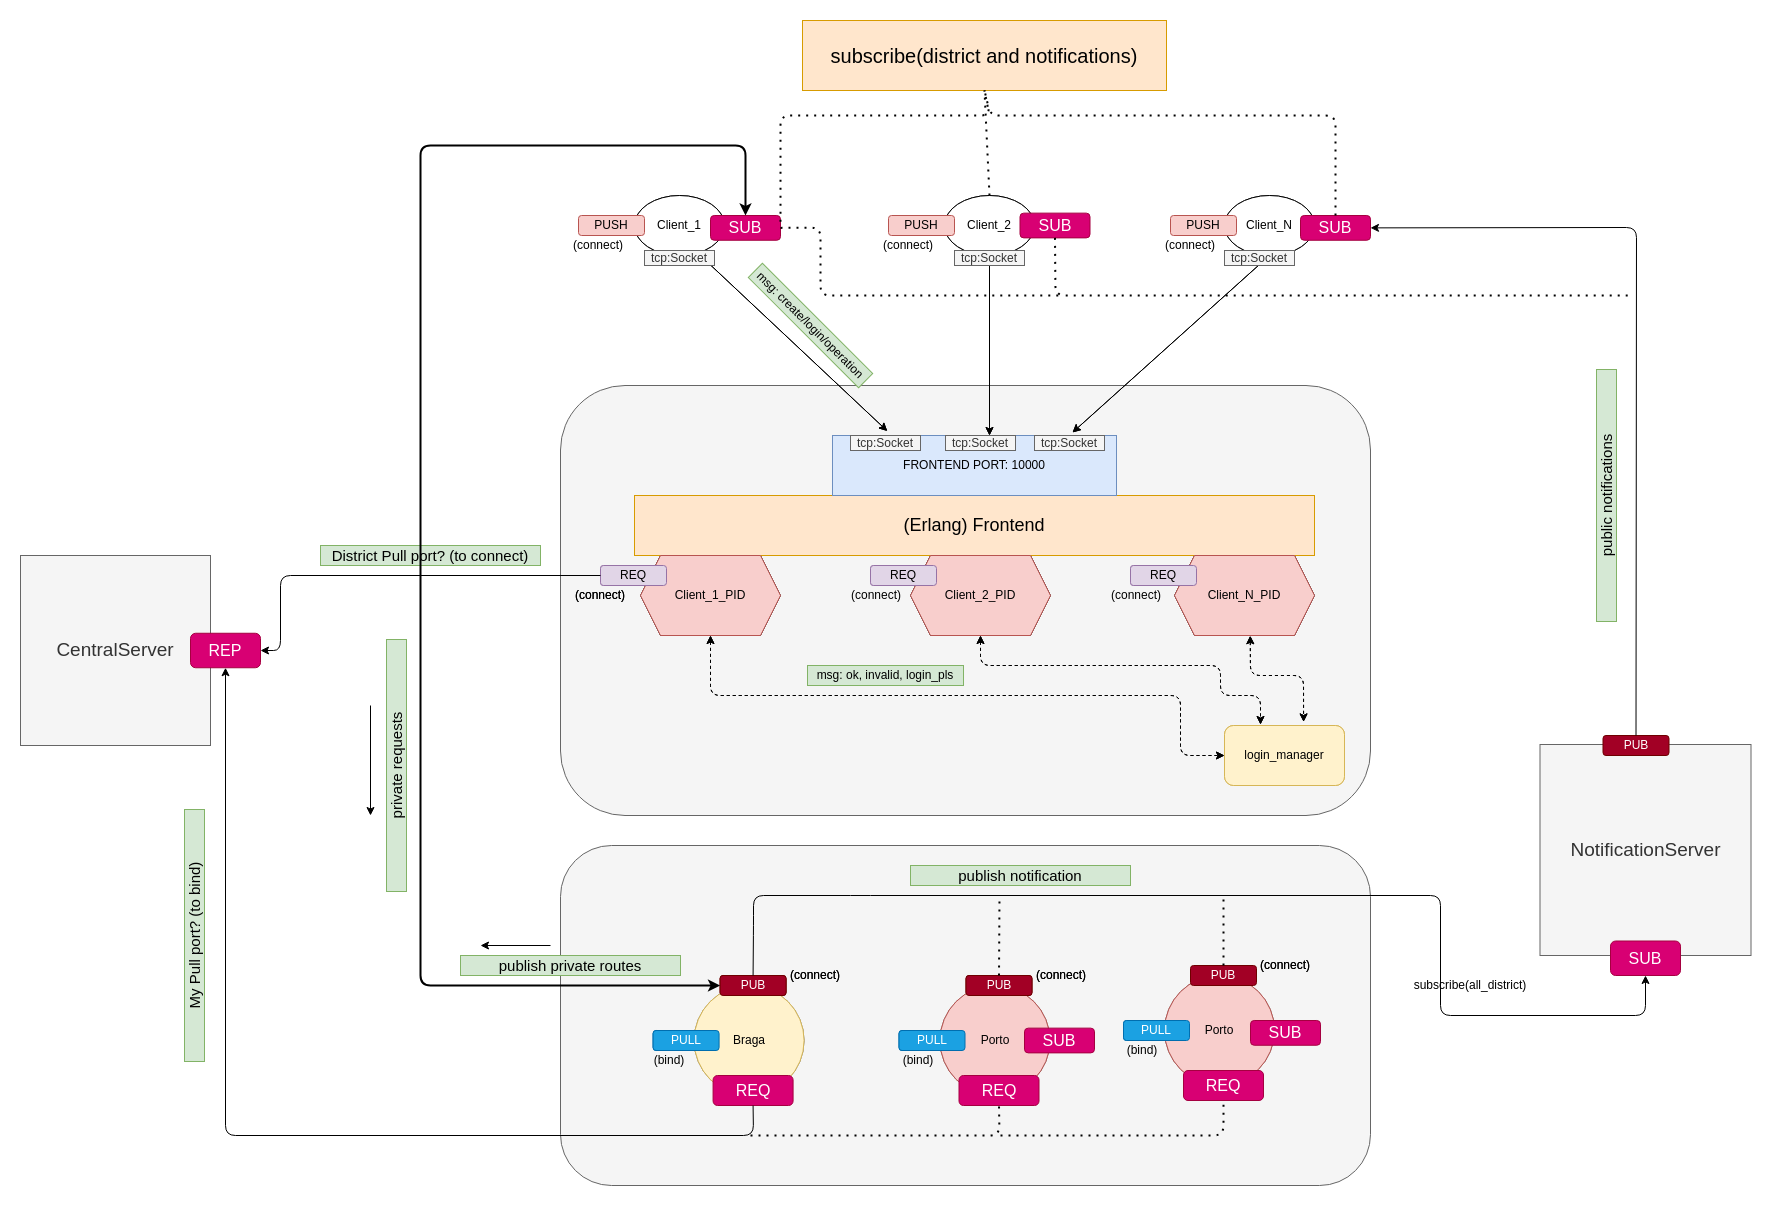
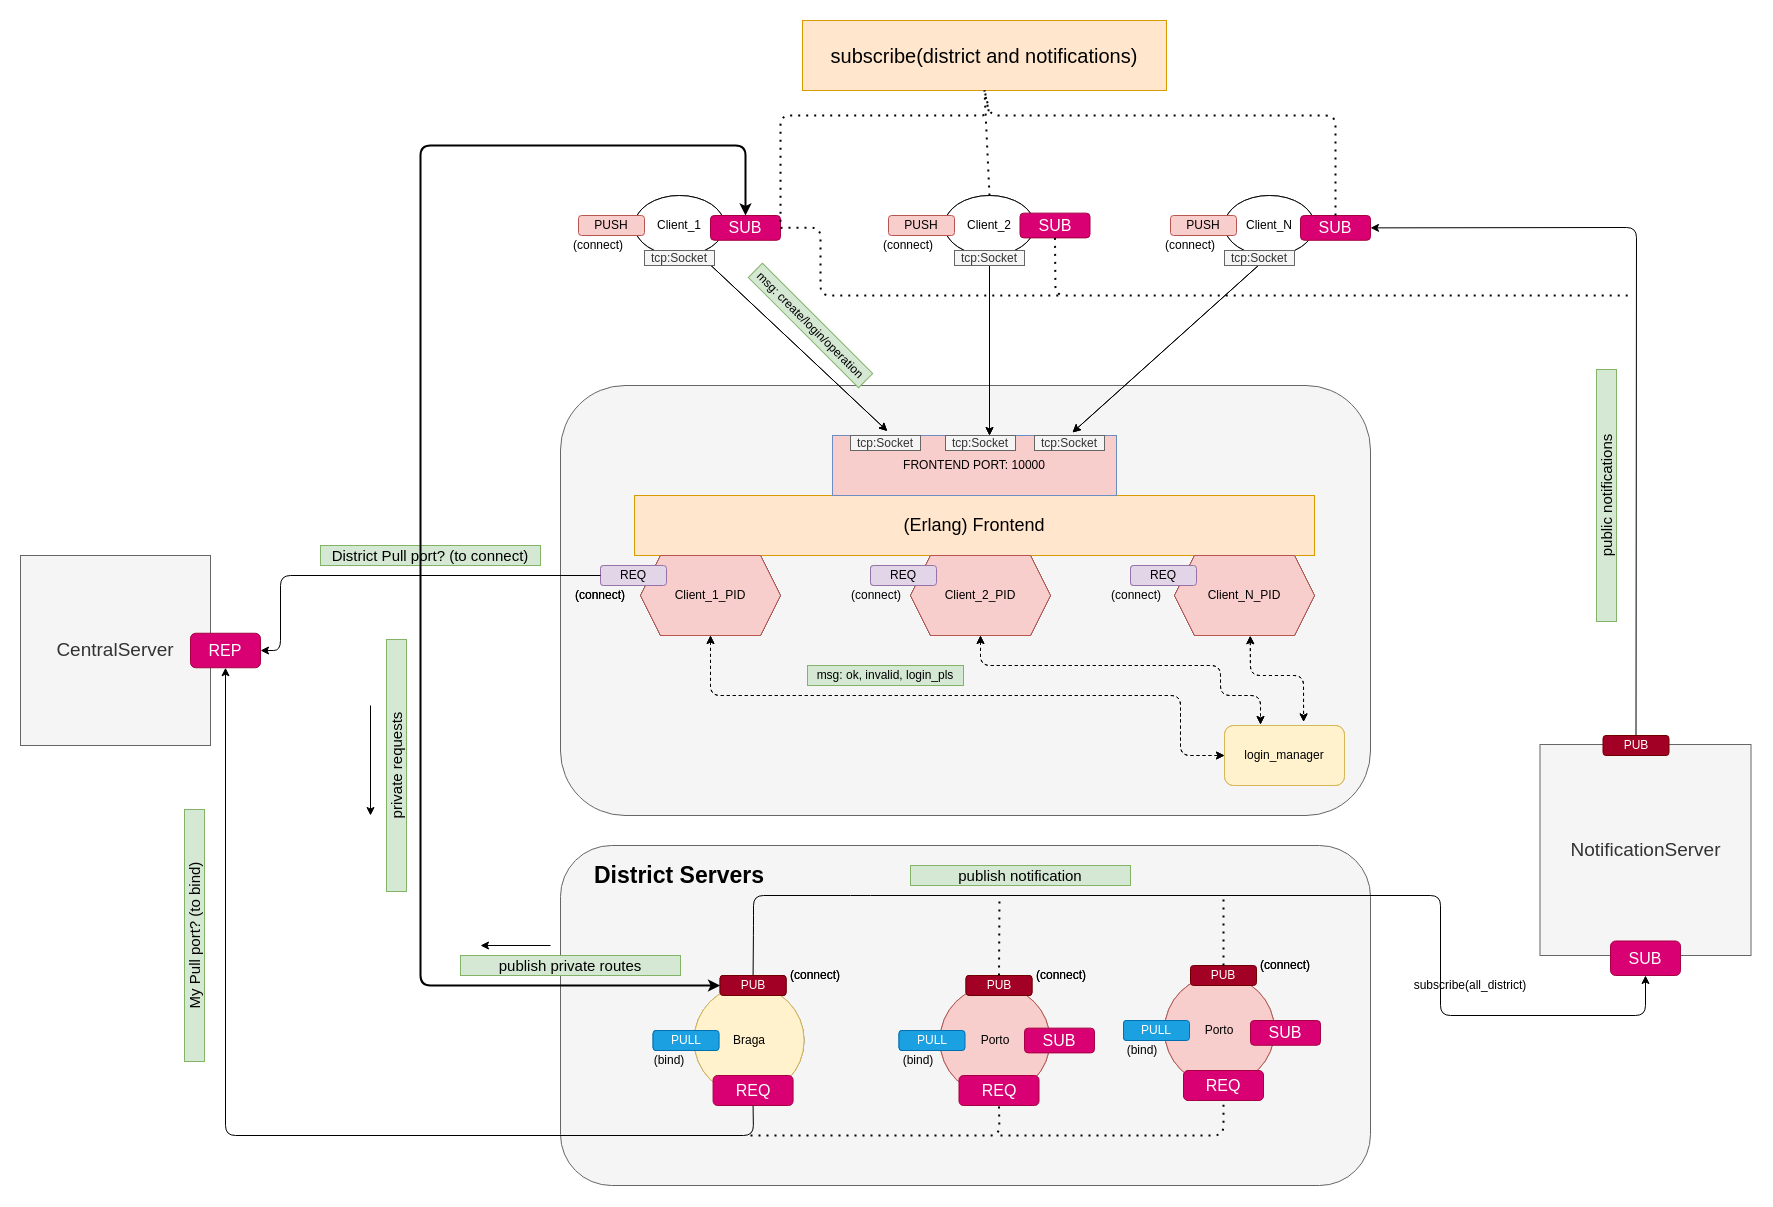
(975, 466) -> (975, 466)
none -> (680, 876)
